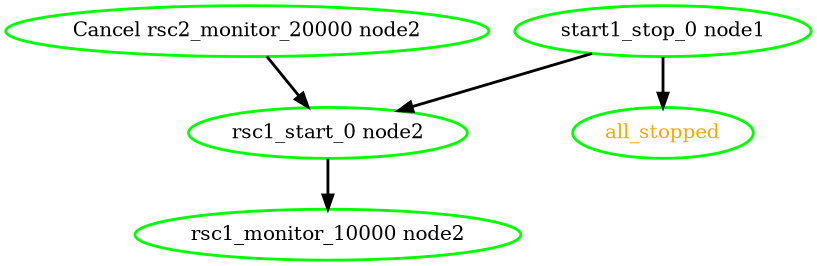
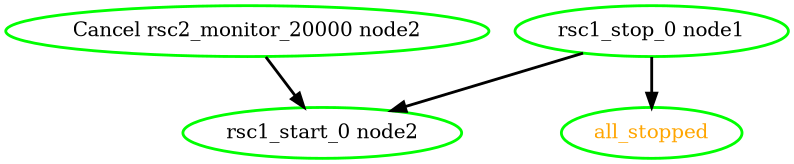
(663, 31) -> (652, 31)
(328, 235) -> none
